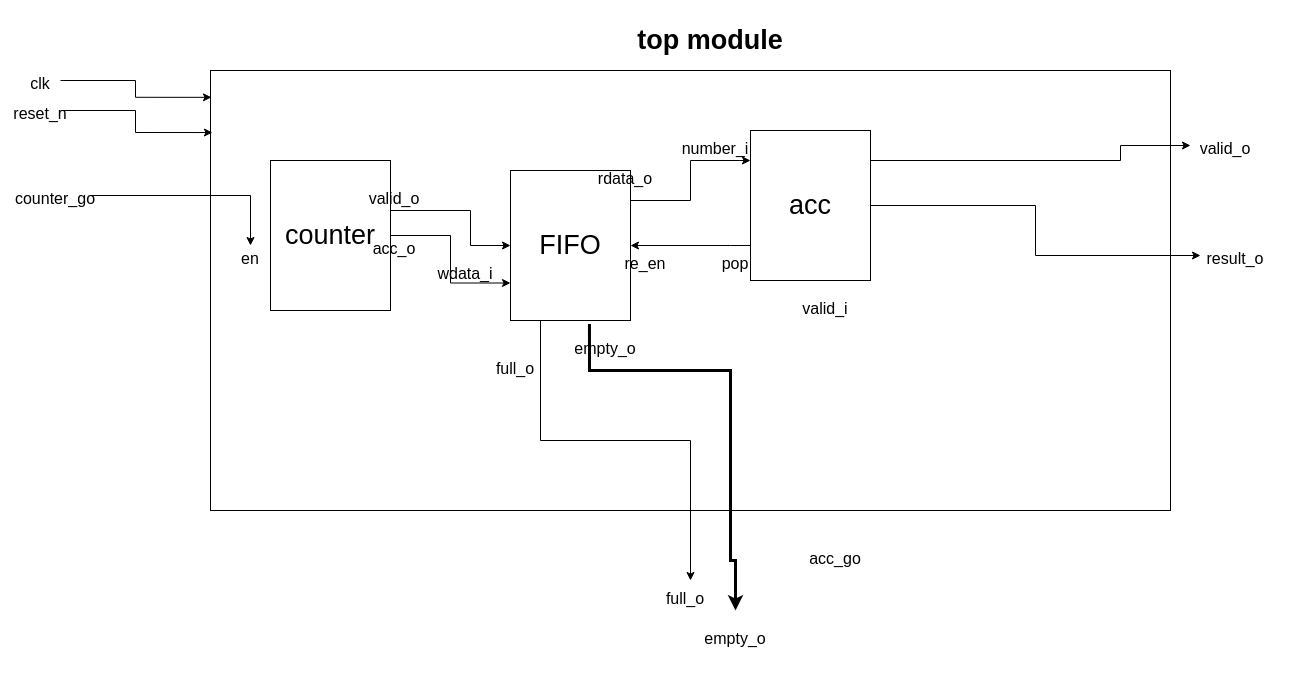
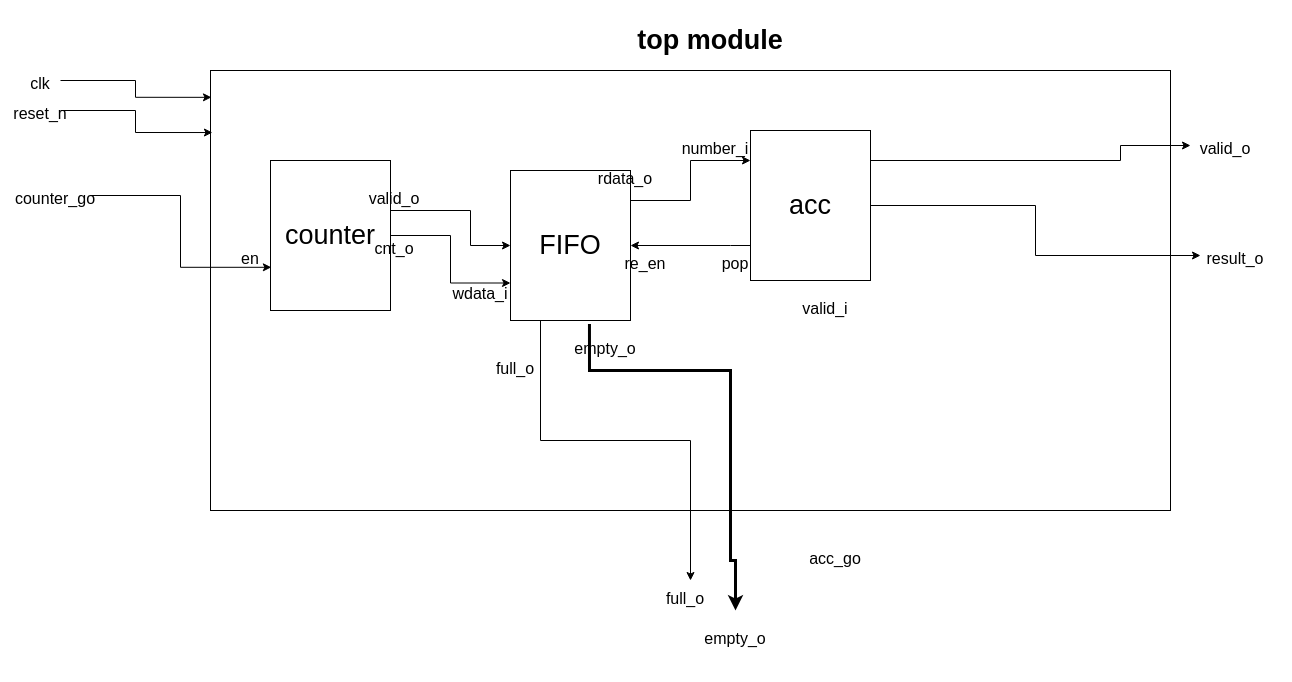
(236, 196) -> (186, 267)
(395, 246) -> (395, 246)
(466, 271) -> (481, 291)
